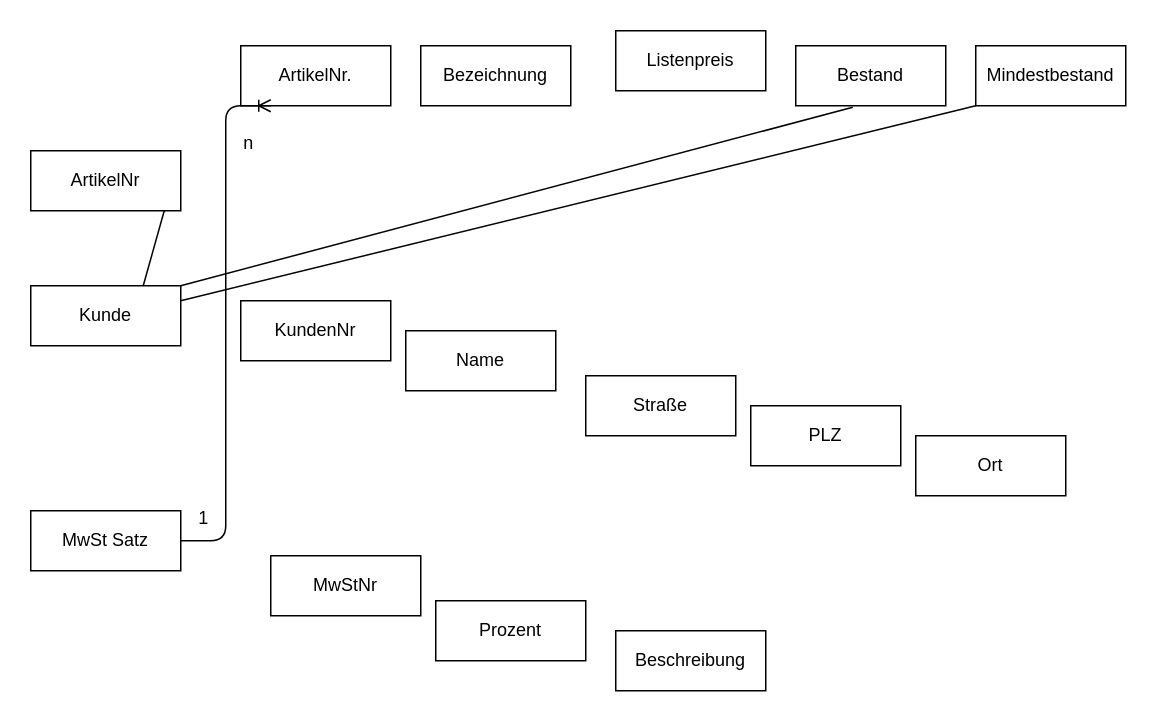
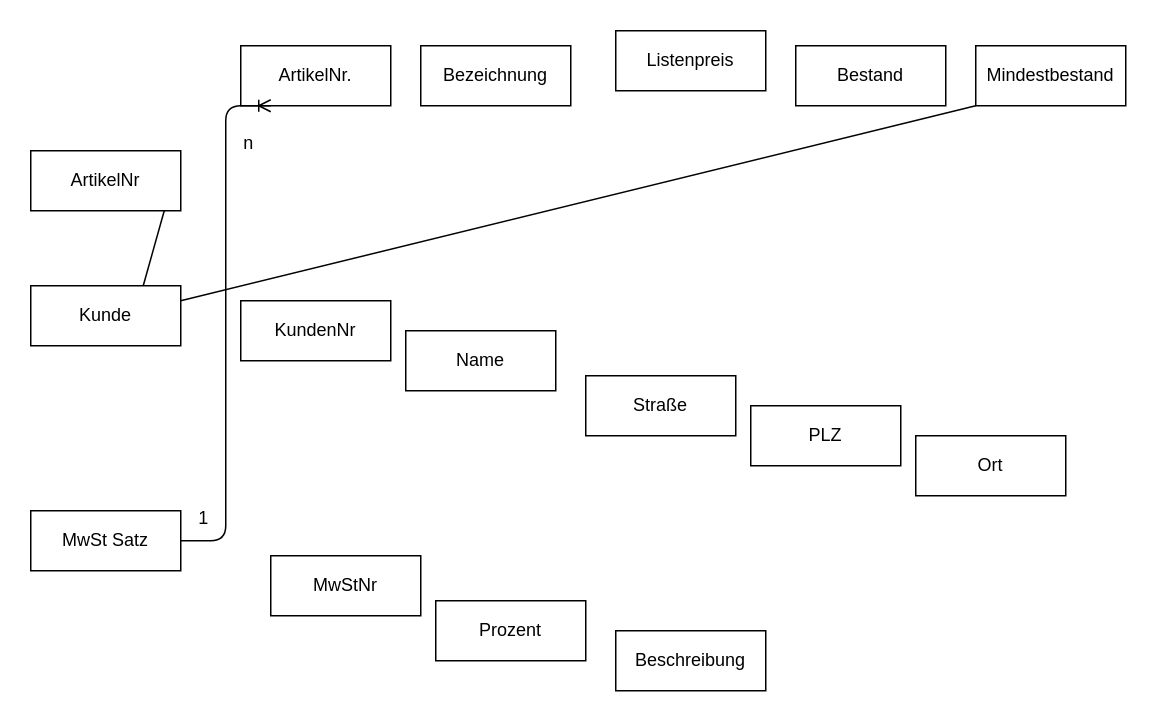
(516, 197) -> none
